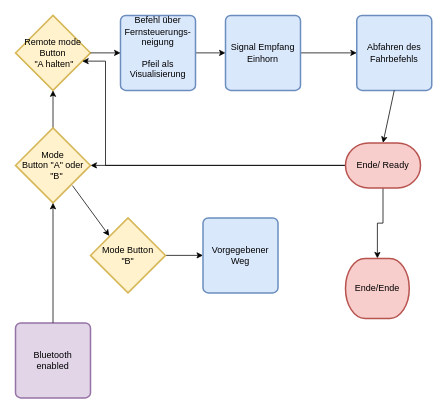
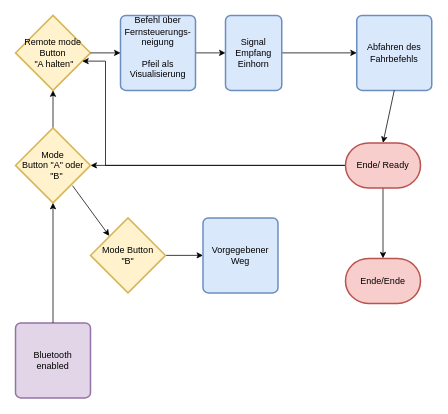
(263, 53) -> (254, 53)
(377, 288) -> (383, 281)
